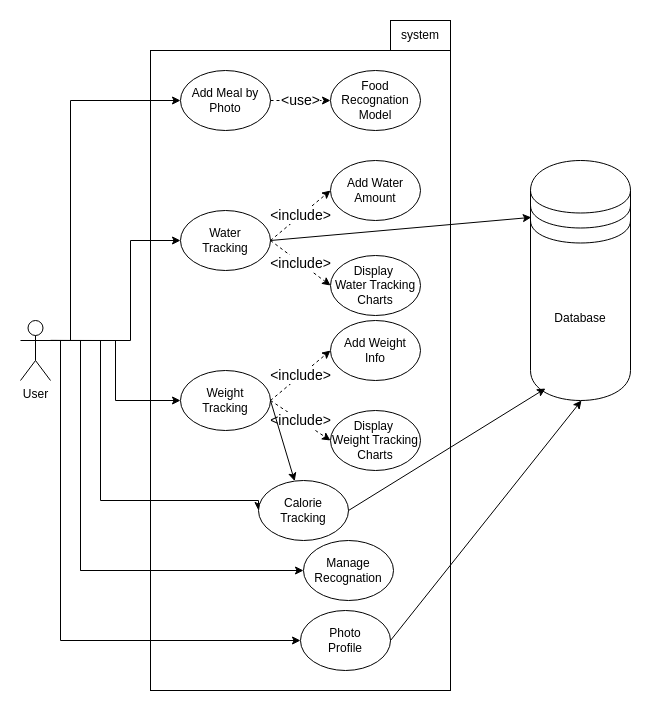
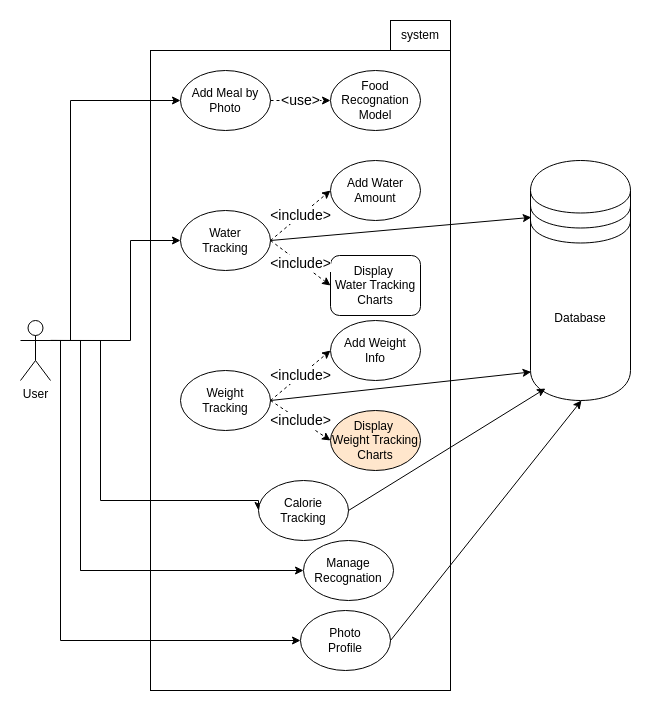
(376, 286) -> (376, 286)
(116, 400) -> none
(282, 439) -> (399, 386)
(376, 441) -> (376, 441)
